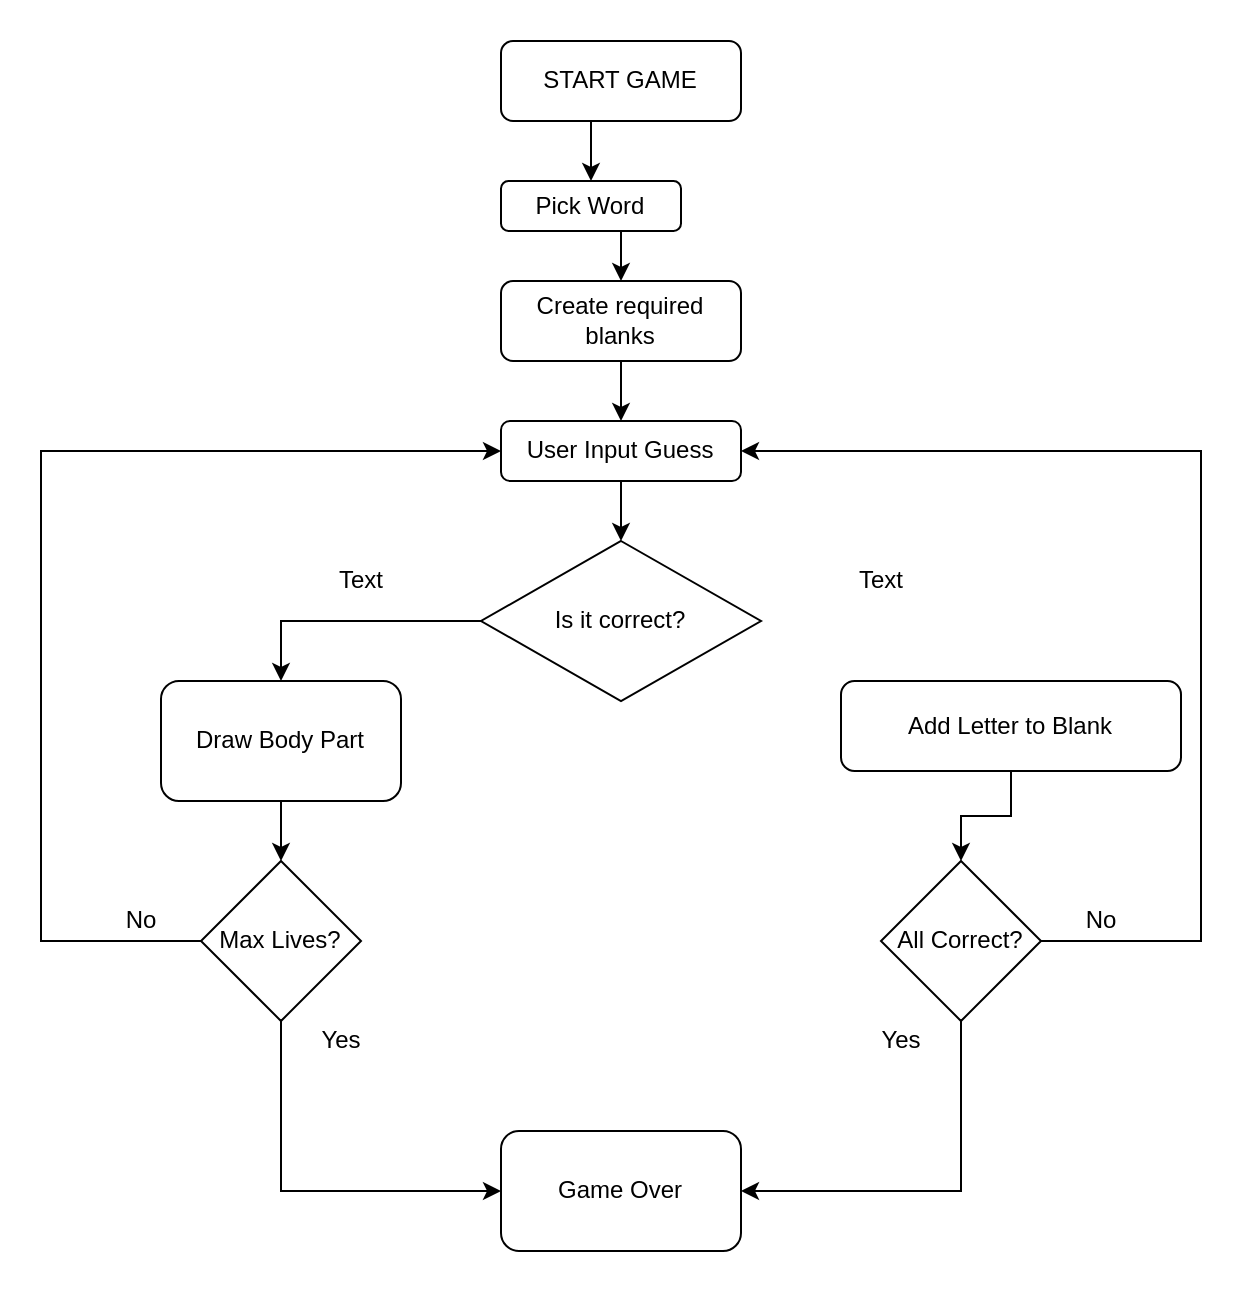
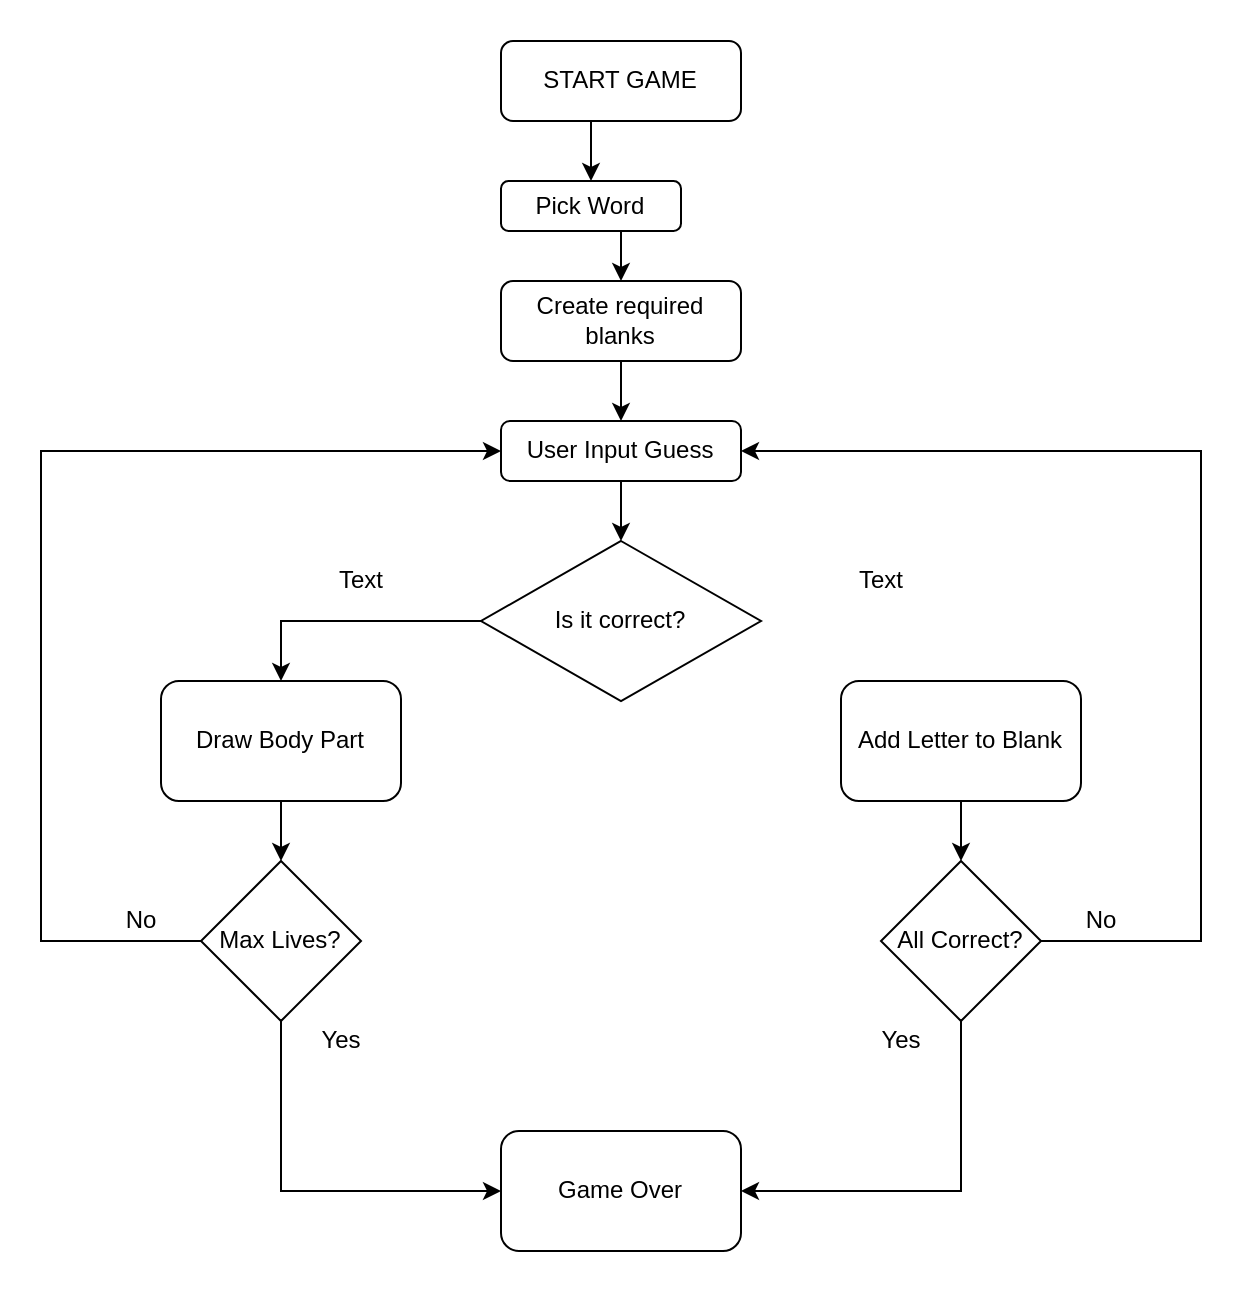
(1011, 726) -> (961, 741)
